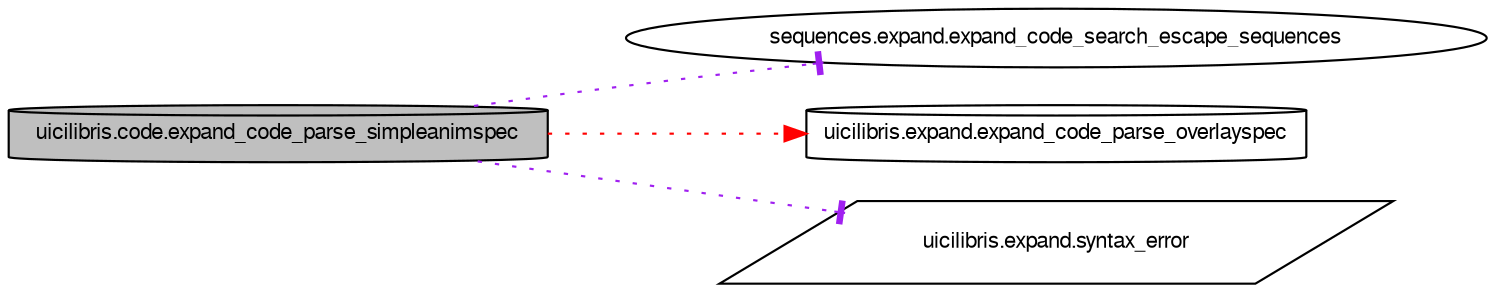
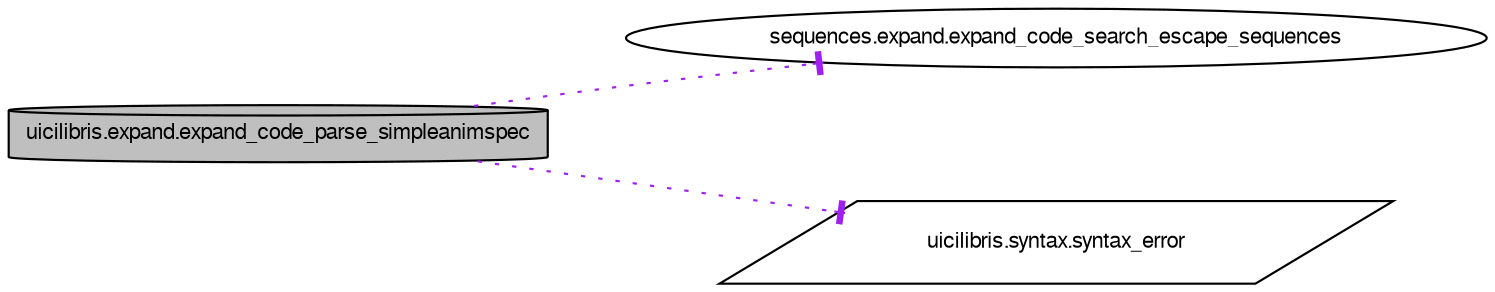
(278, 134) -> (278, 134)
(1056, 134) -> none
(1056, 242) -> (1056, 242)
